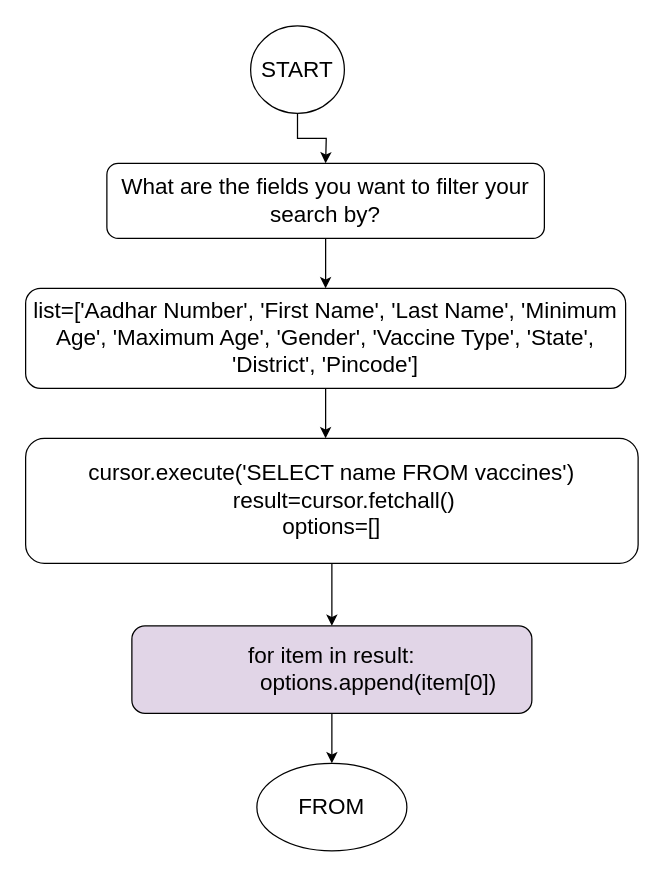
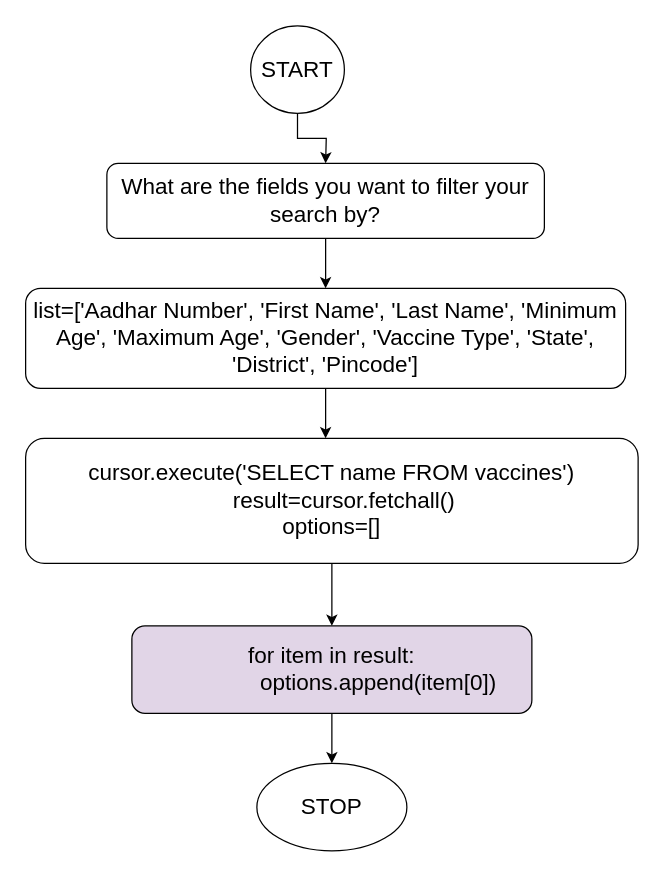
(332, 807) -> (332, 807)
